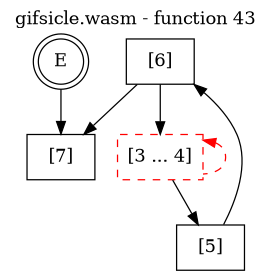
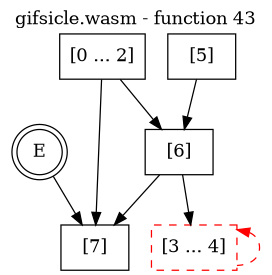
none -> (102, 57)
(182, 197) -> none
